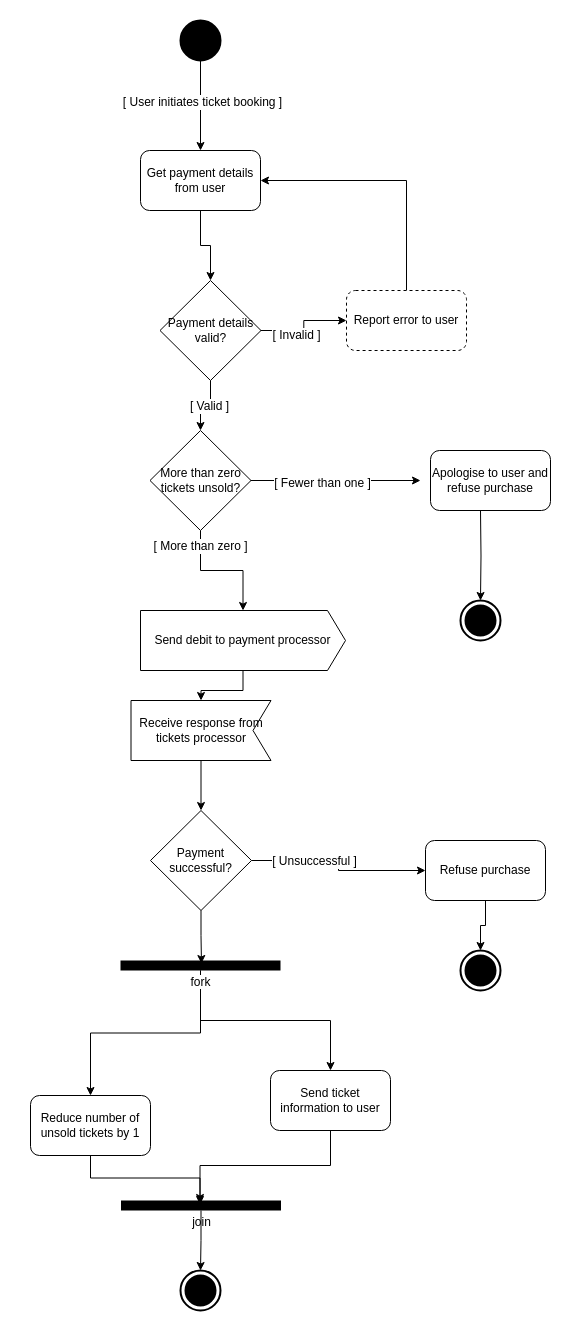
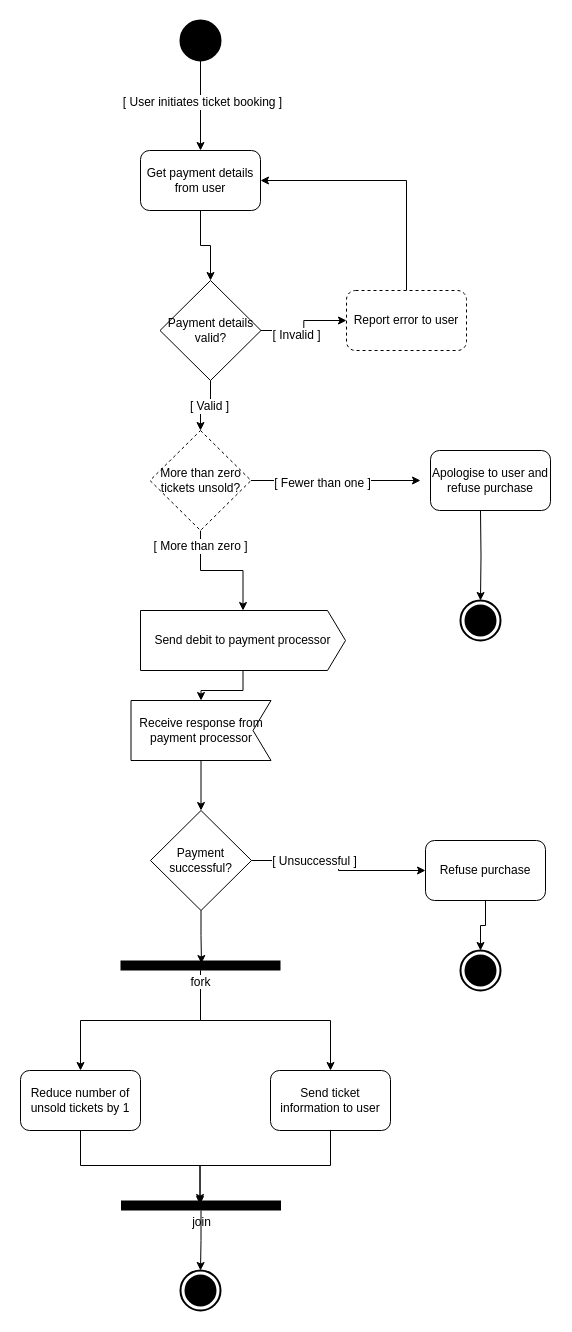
(201, 481) -> (201, 481)
(202, 731) -> (202, 731)
(91, 1126) -> (81, 1101)
